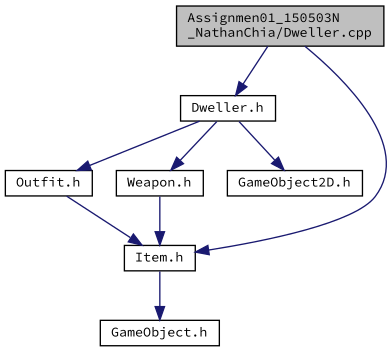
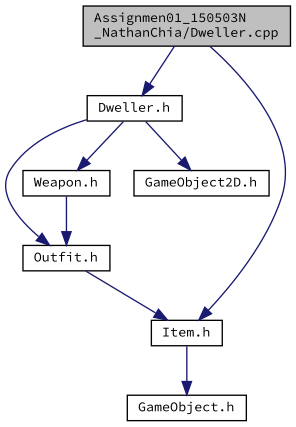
(160, 214) -> (66, 214)
